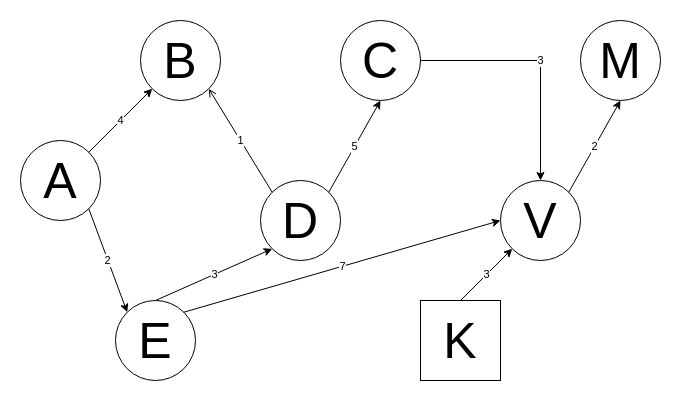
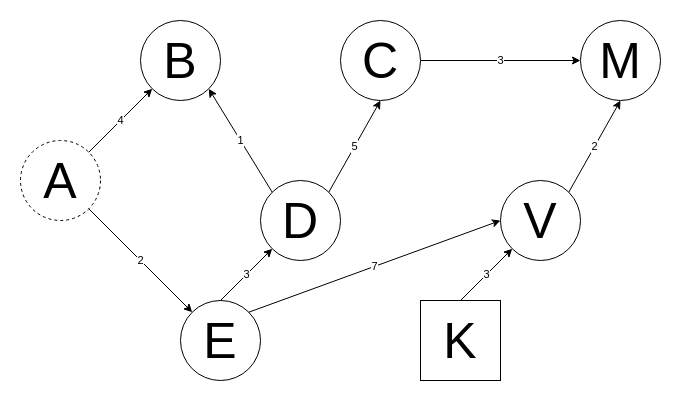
(212, 93) -> (213, 95)
(541, 115) -> (554, 61)
(61, 181) -> (61, 181)
(156, 341) -> (221, 341)
